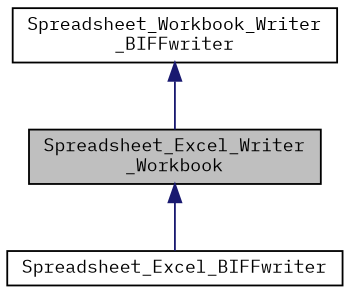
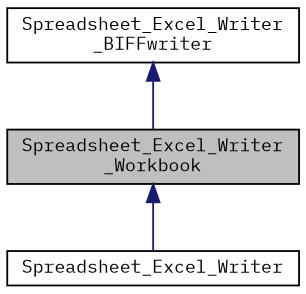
(175, 35) -> (153, 35)
(175, 268) -> (153, 268)
